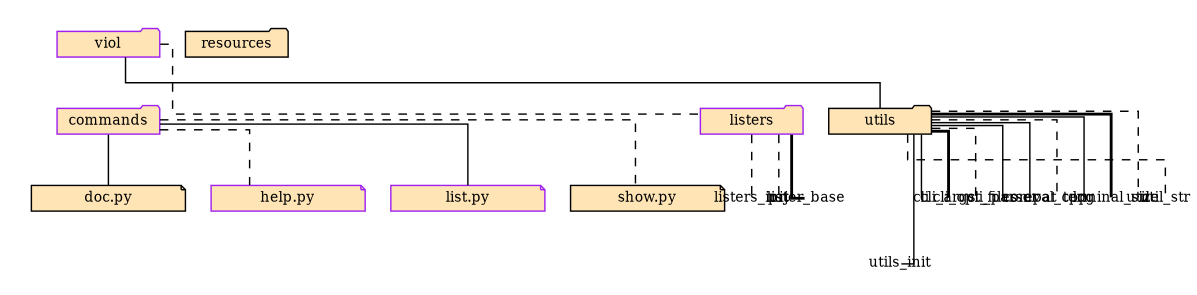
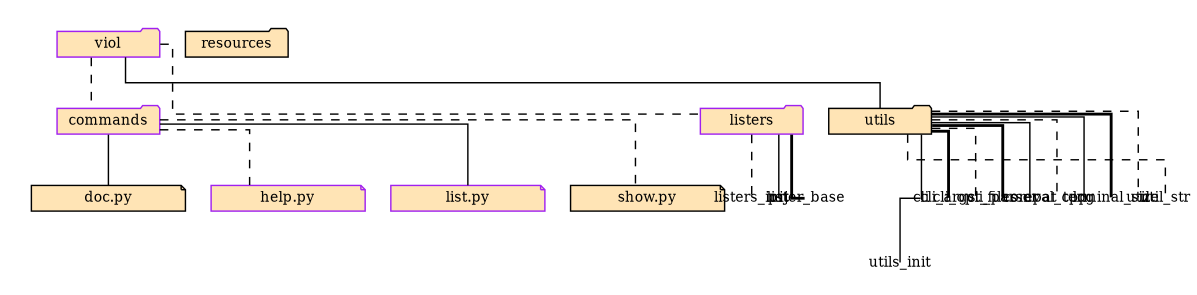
none -> (91, 83)
(1003, 133) -> (1003, 133)
(779, 166) -> (779, 166)
(914, 205) -> (900, 220)
